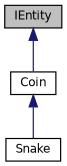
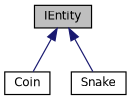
(33, 123) -> (84, 55)
